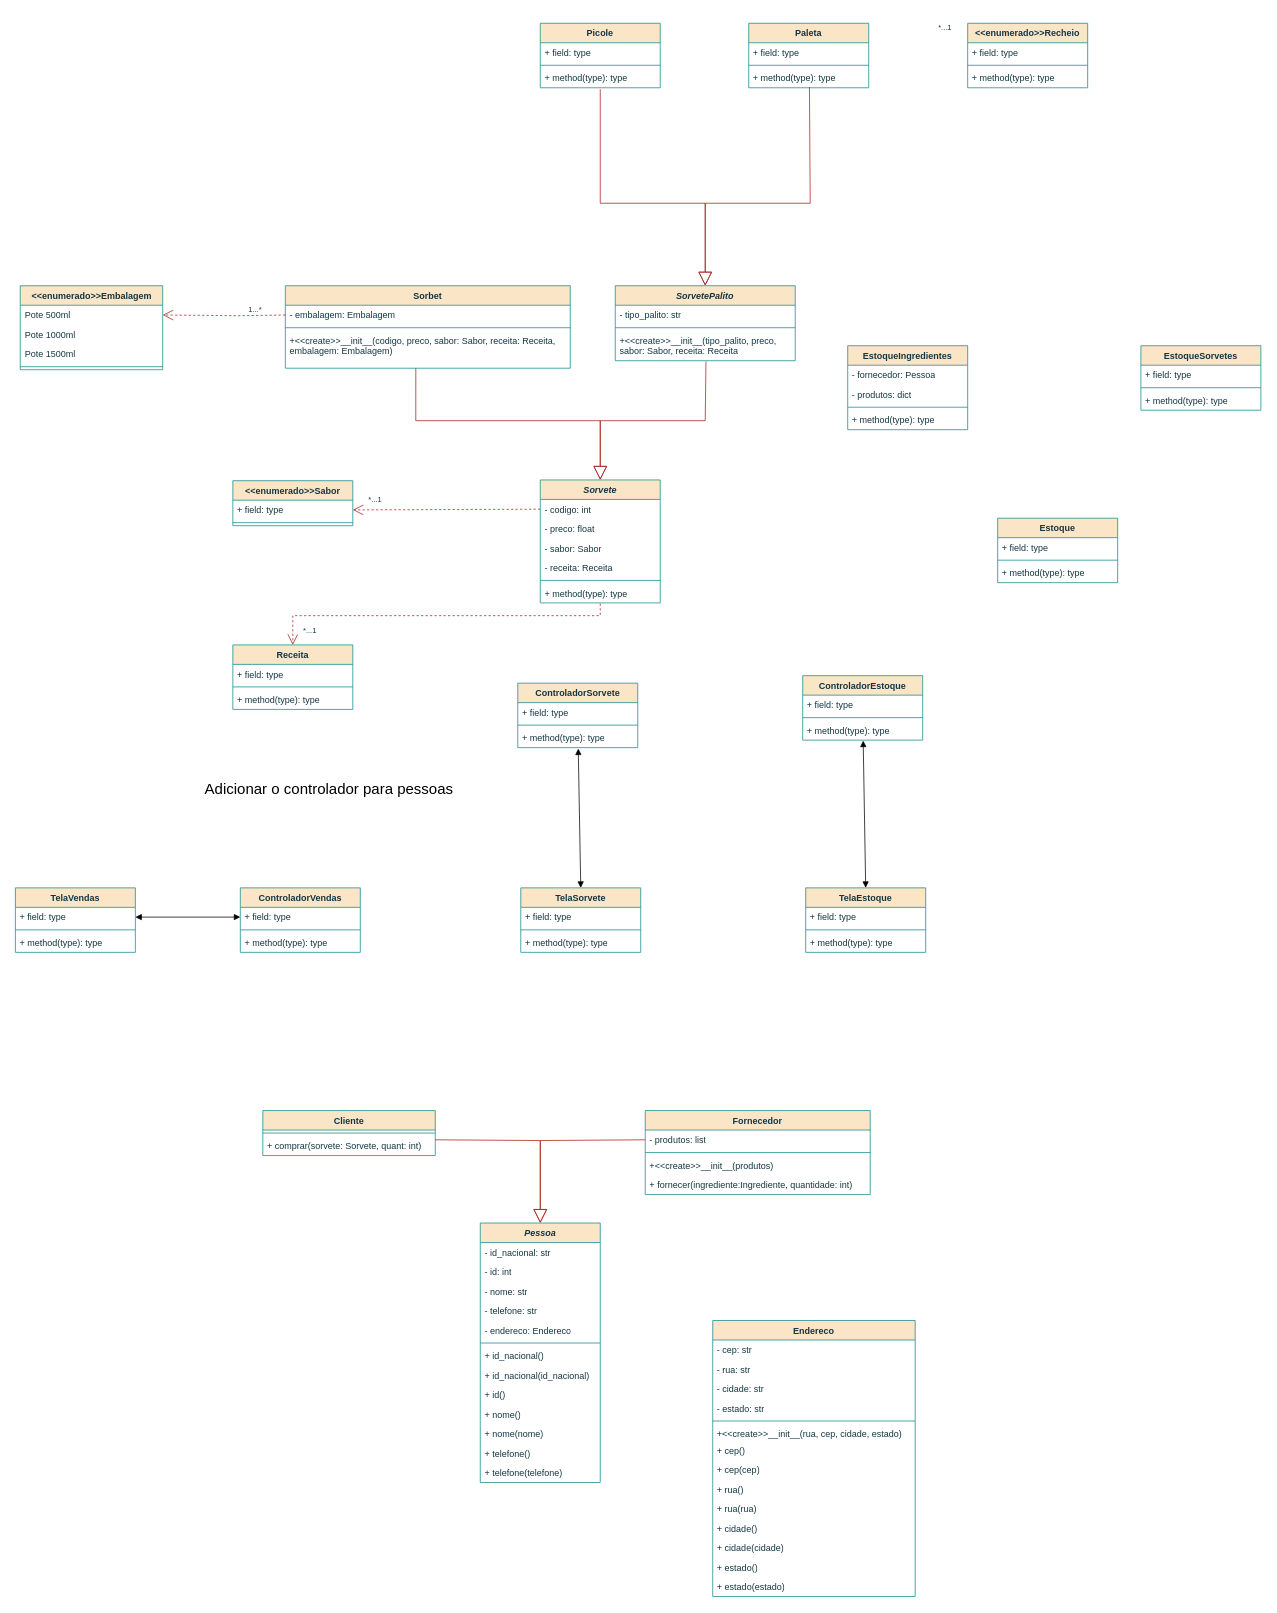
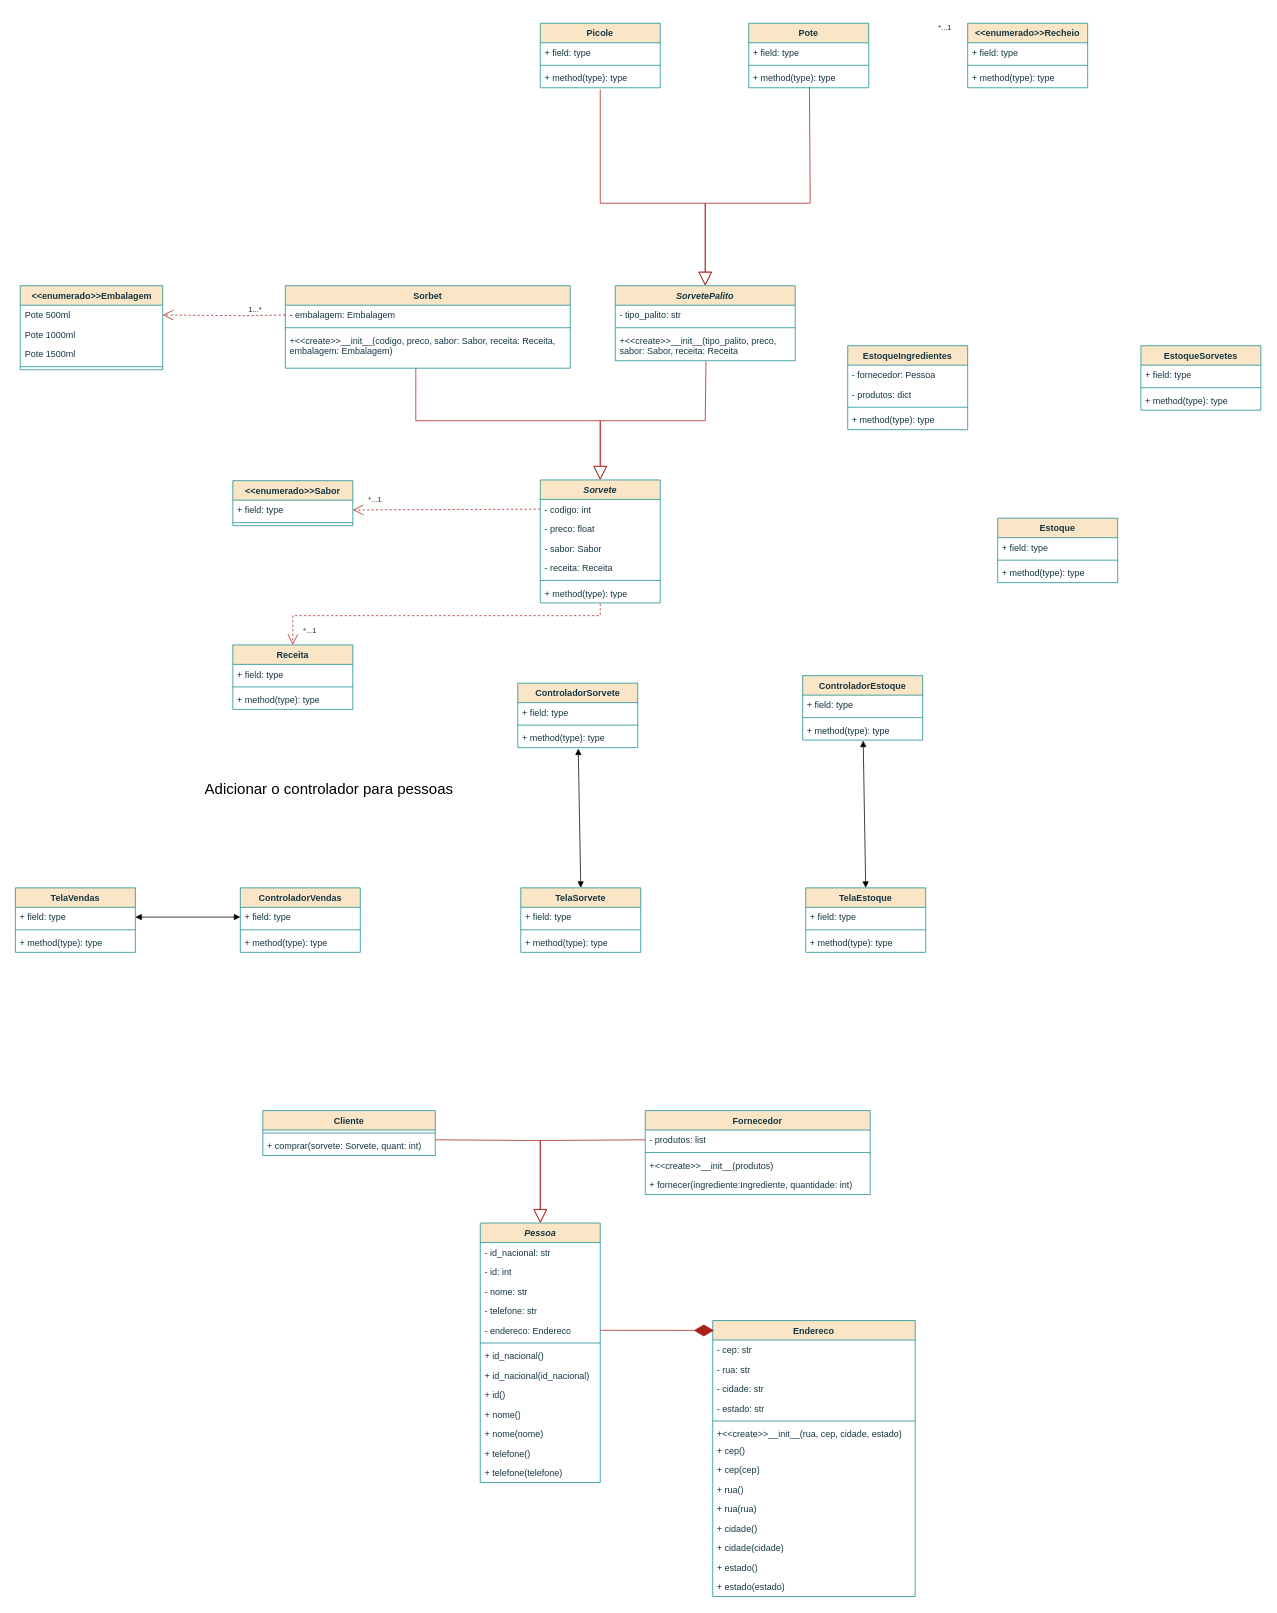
(809, 34) -> (809, 34)
none -> (648, 1330)
